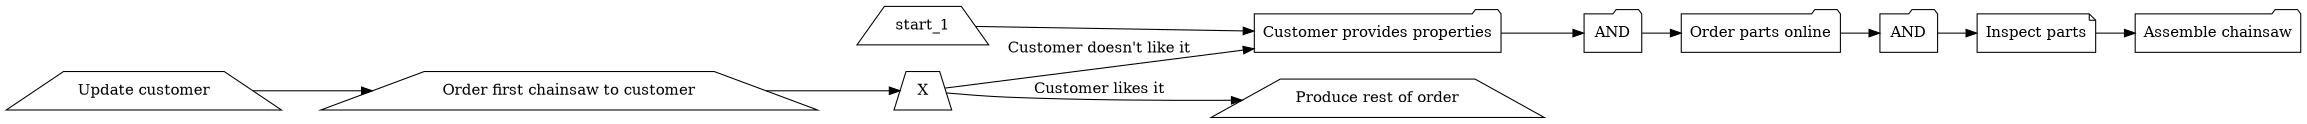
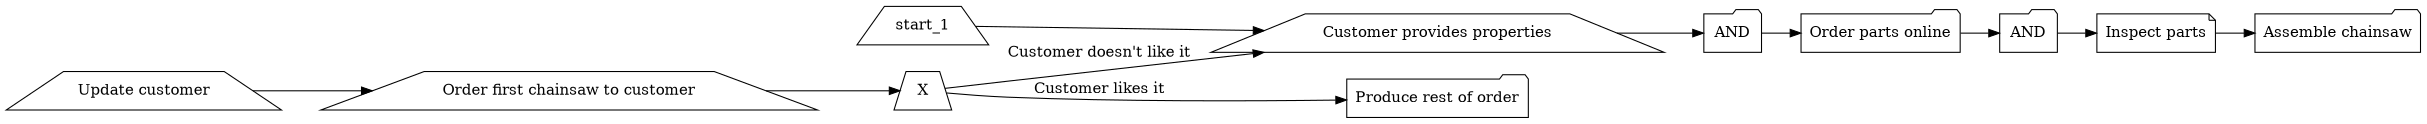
(1378, 33) -> (1438, 33)
(1378, 98) -> (1438, 98)
